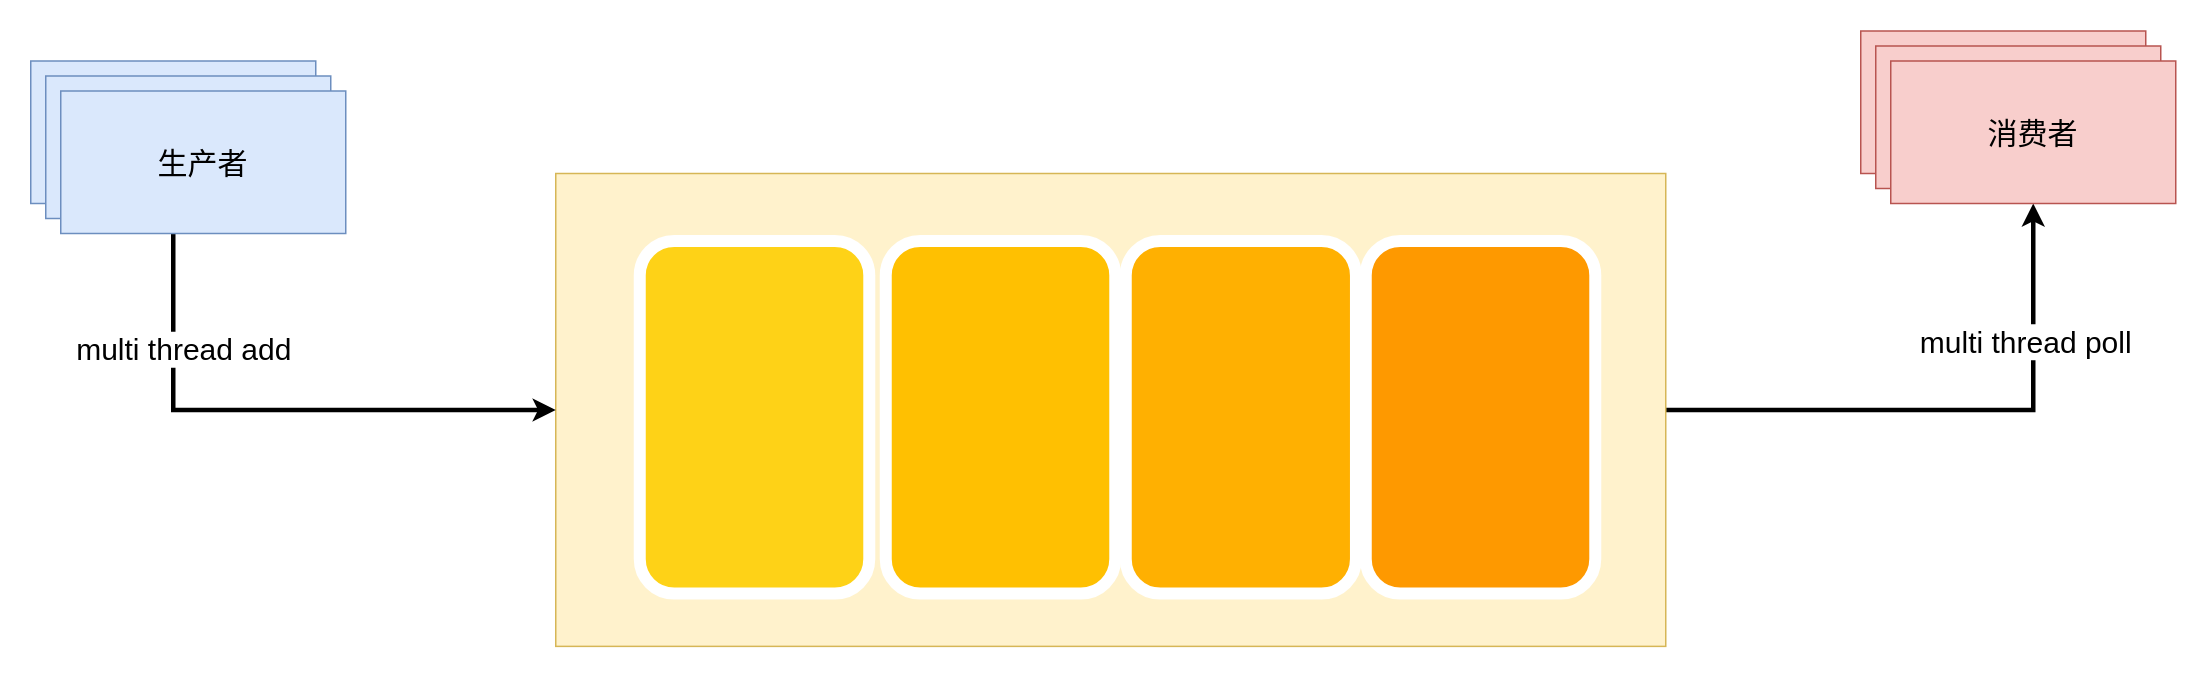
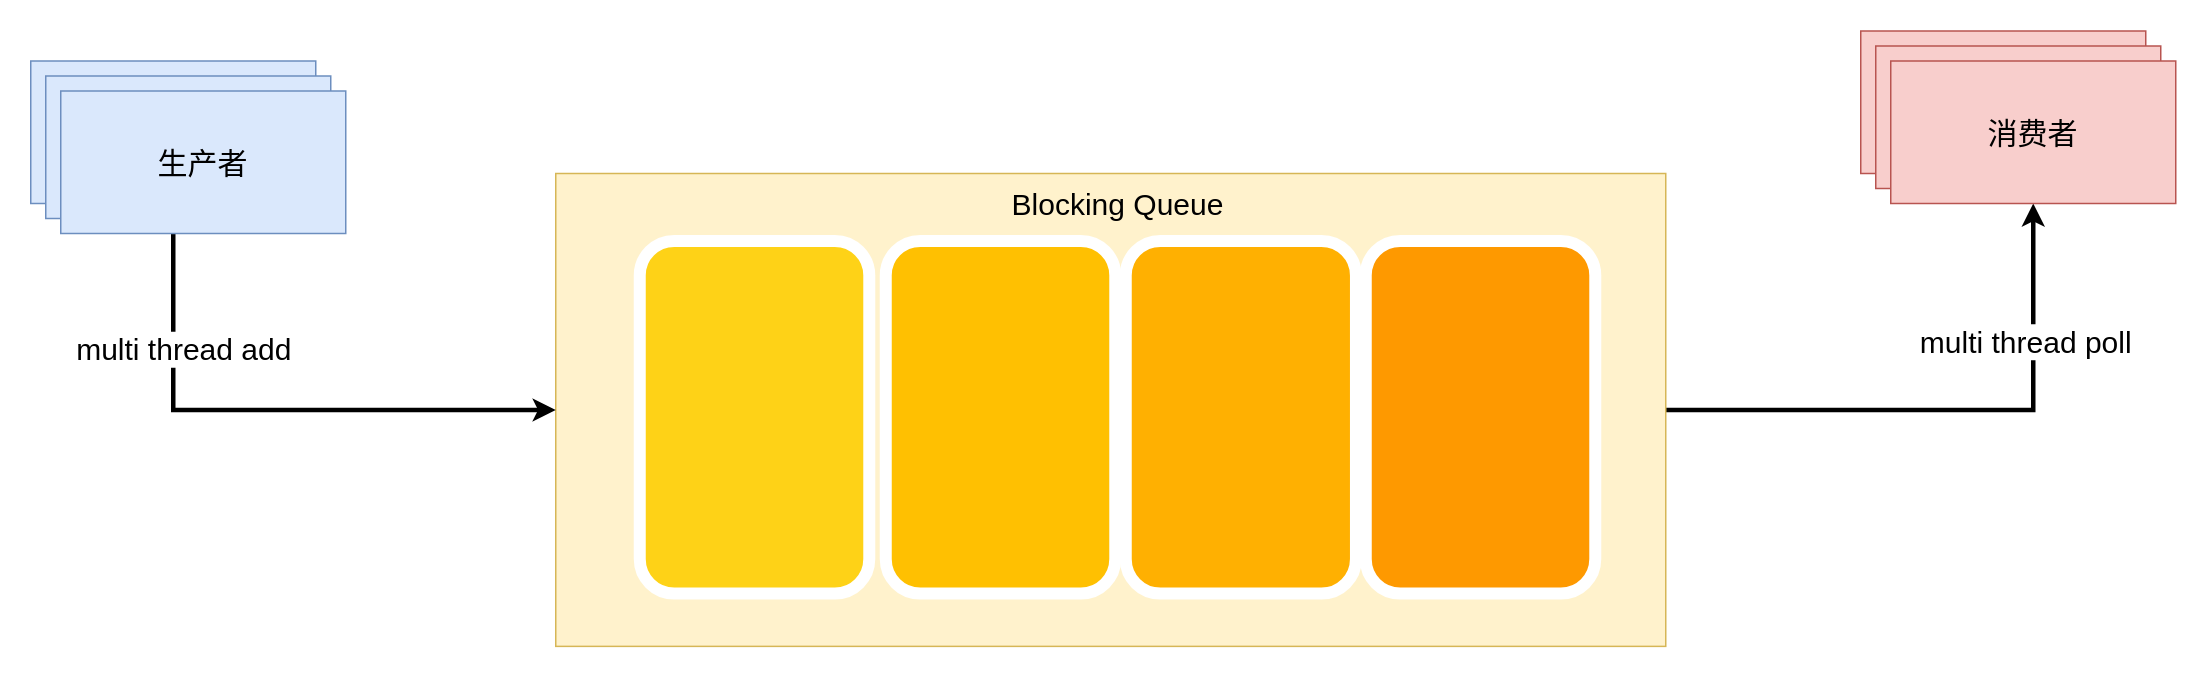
none -> (1118, 203)
